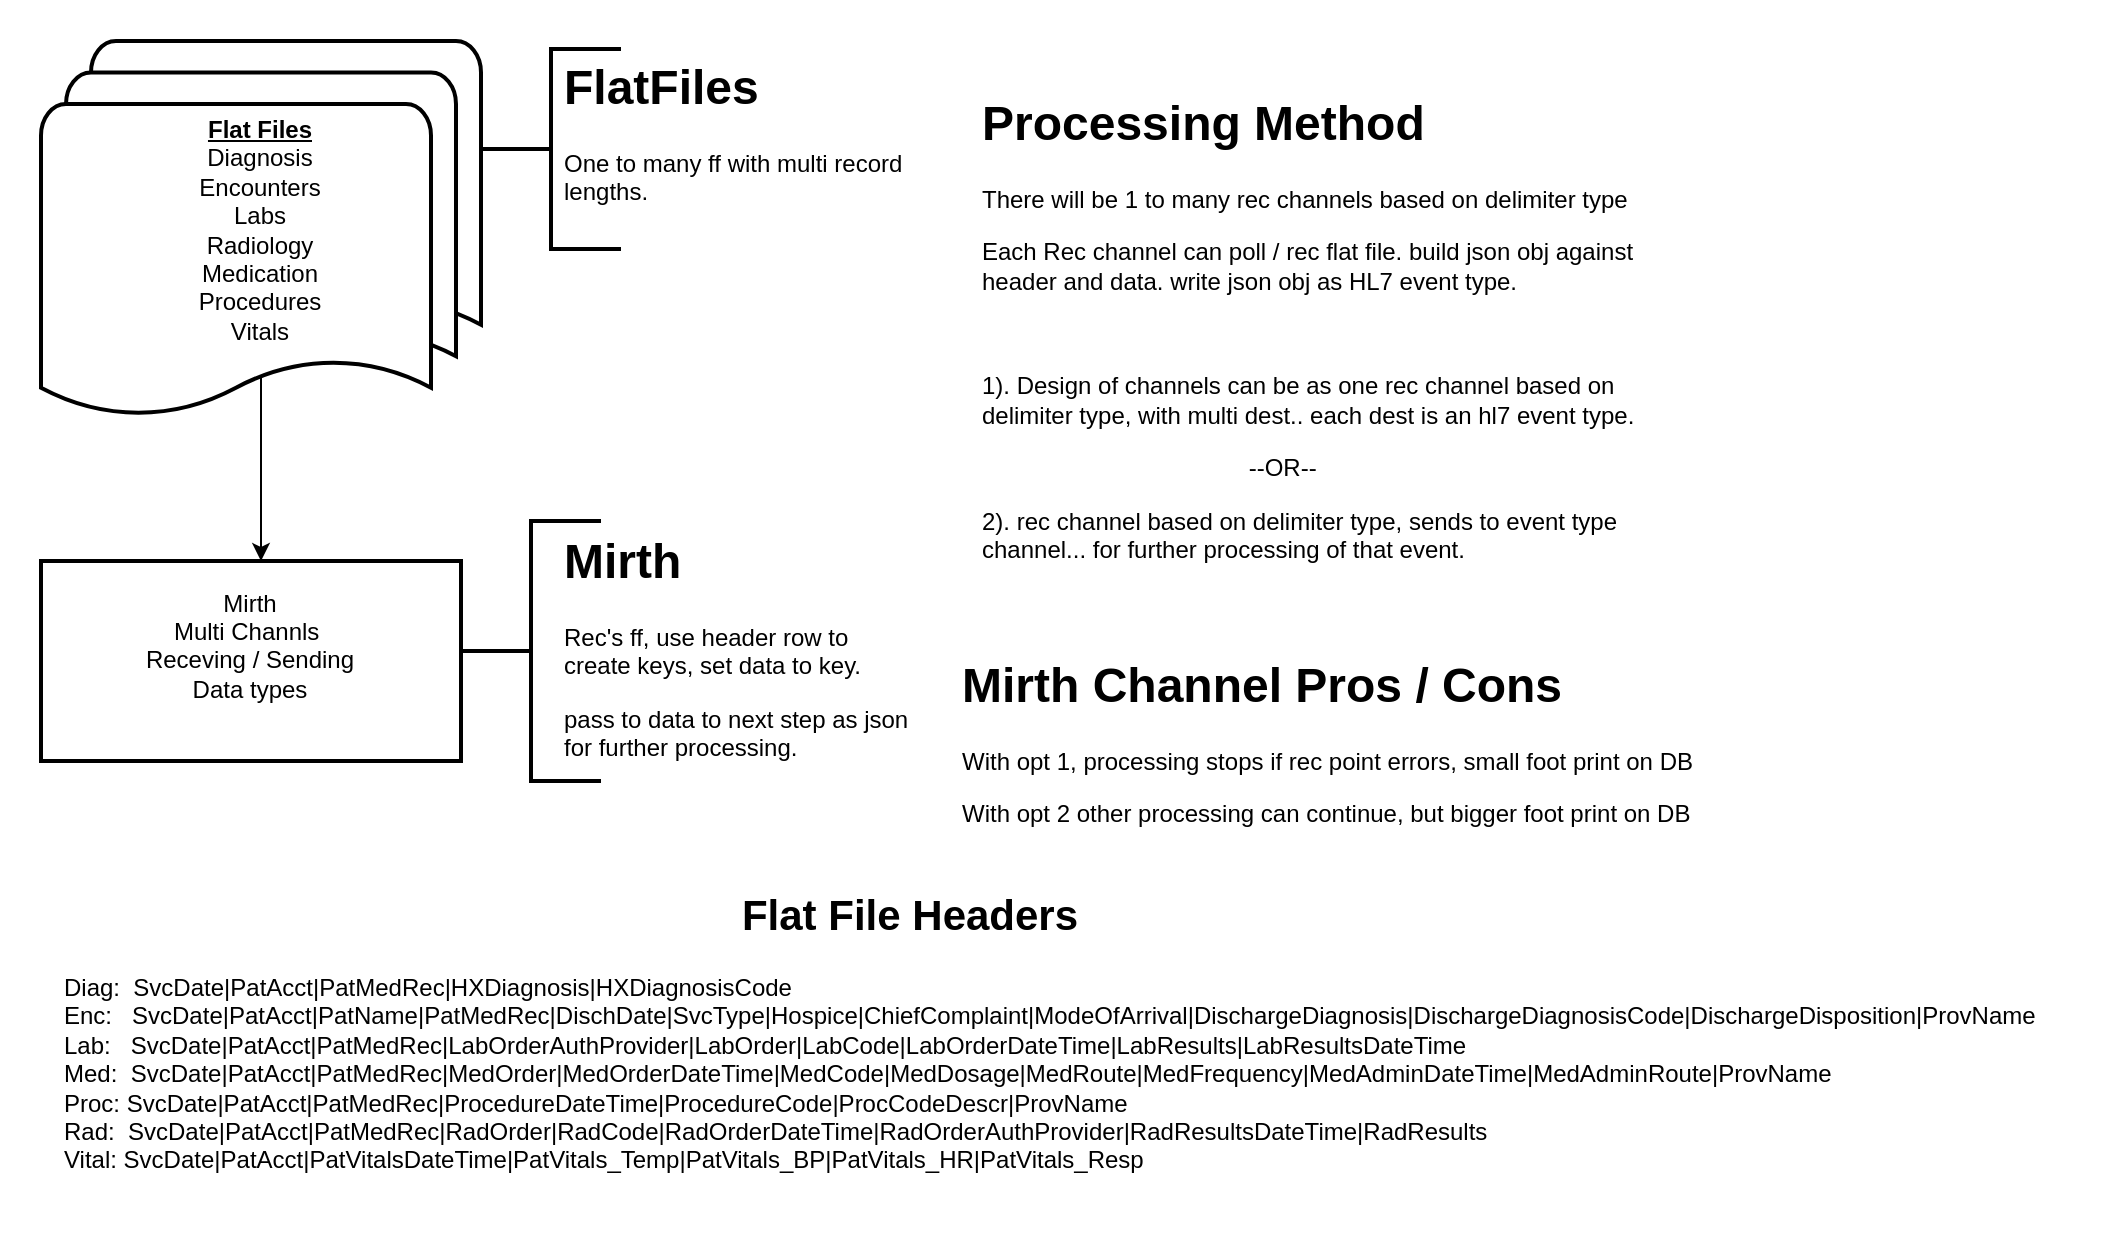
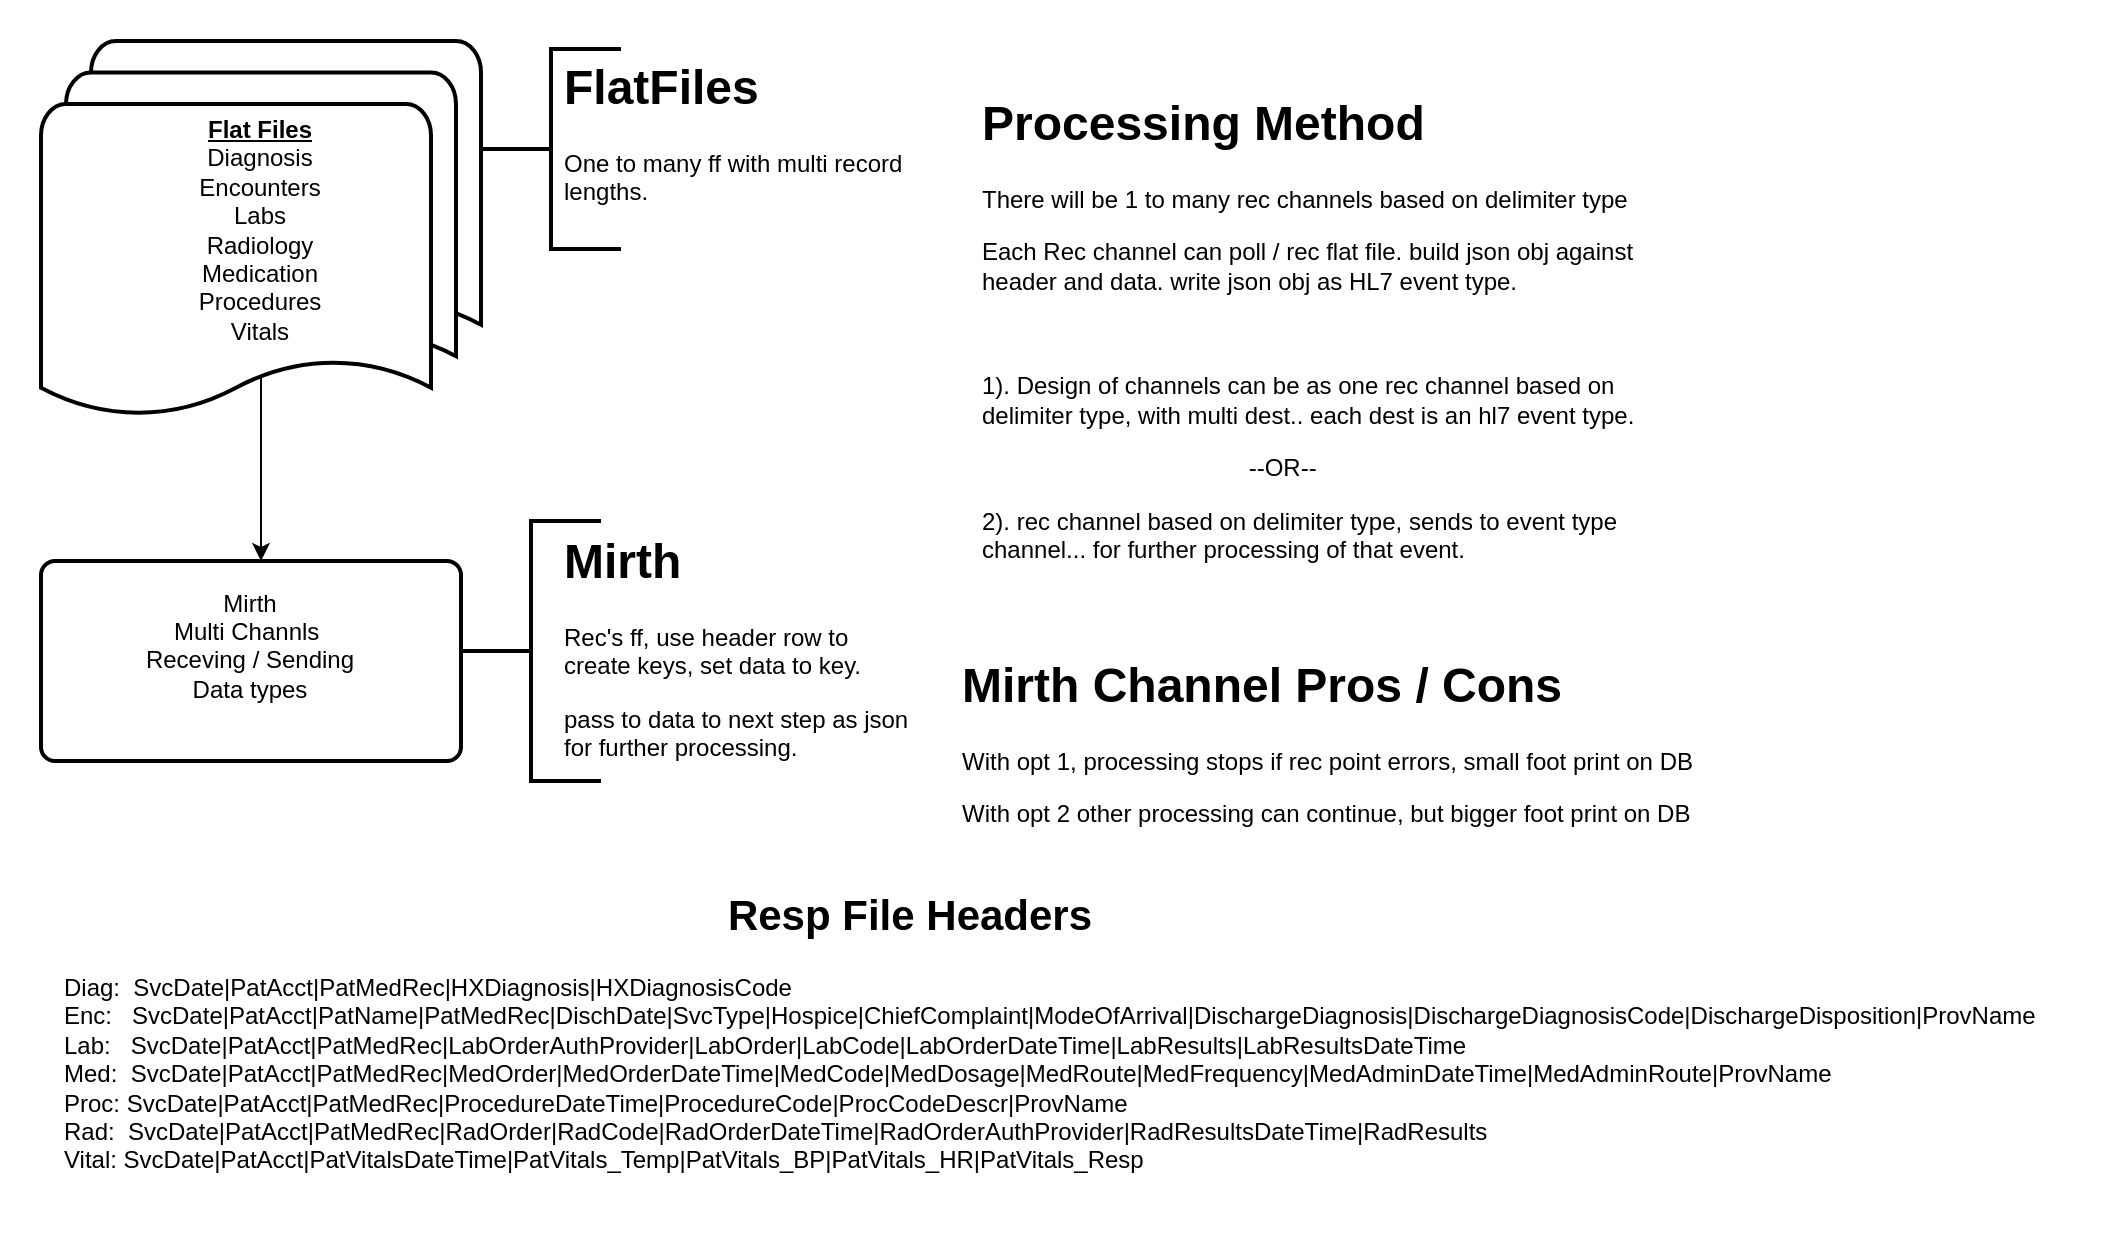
(251, 661) -> (251, 661)
(911, 915) -> (911, 915)
